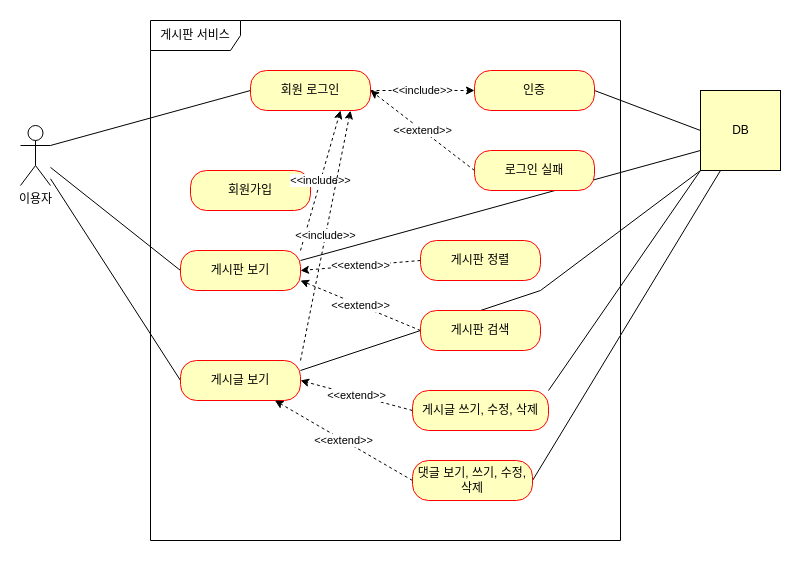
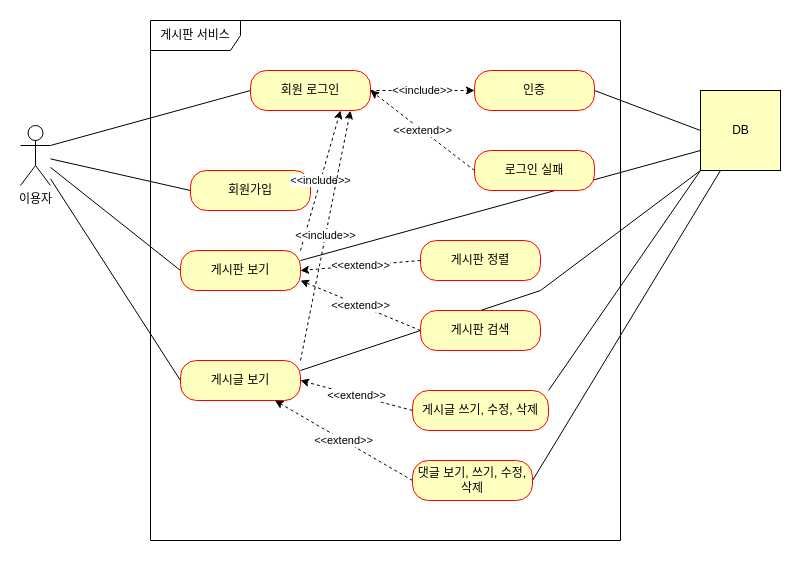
none -> (121, 175)
